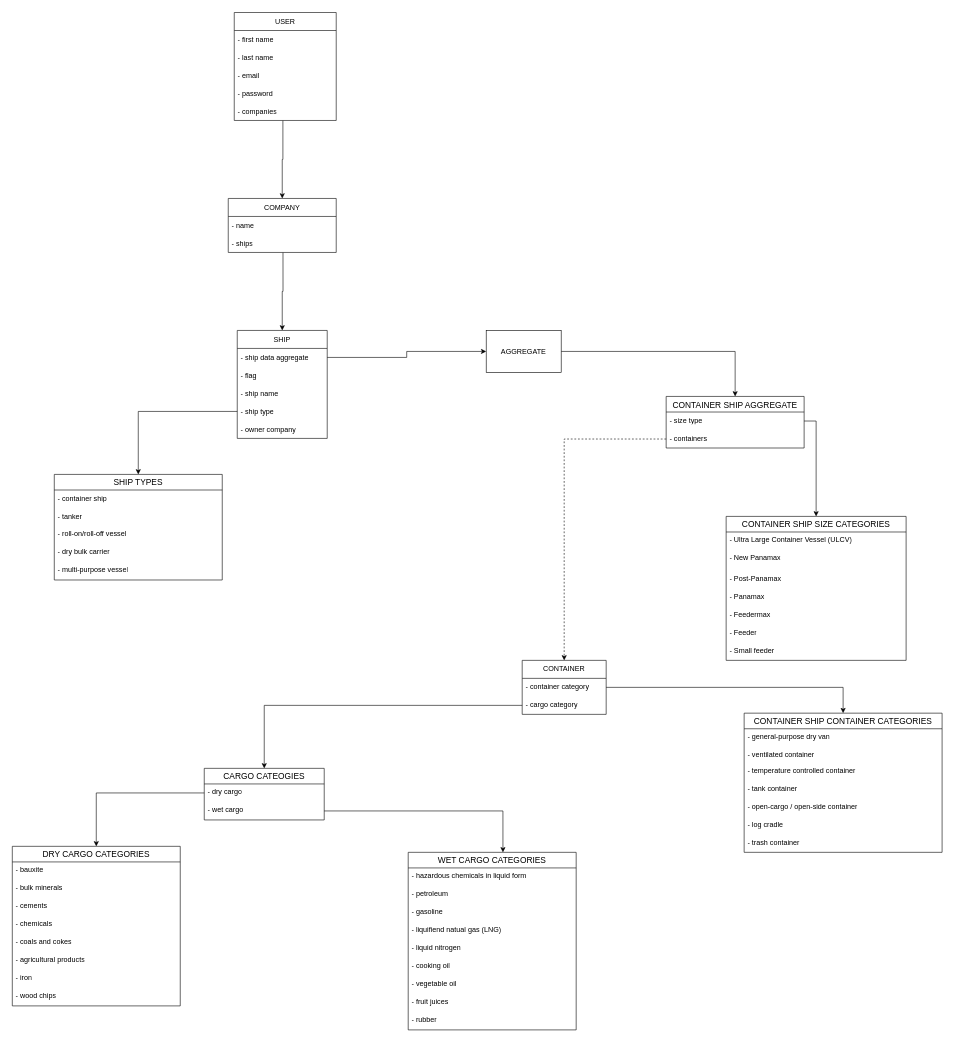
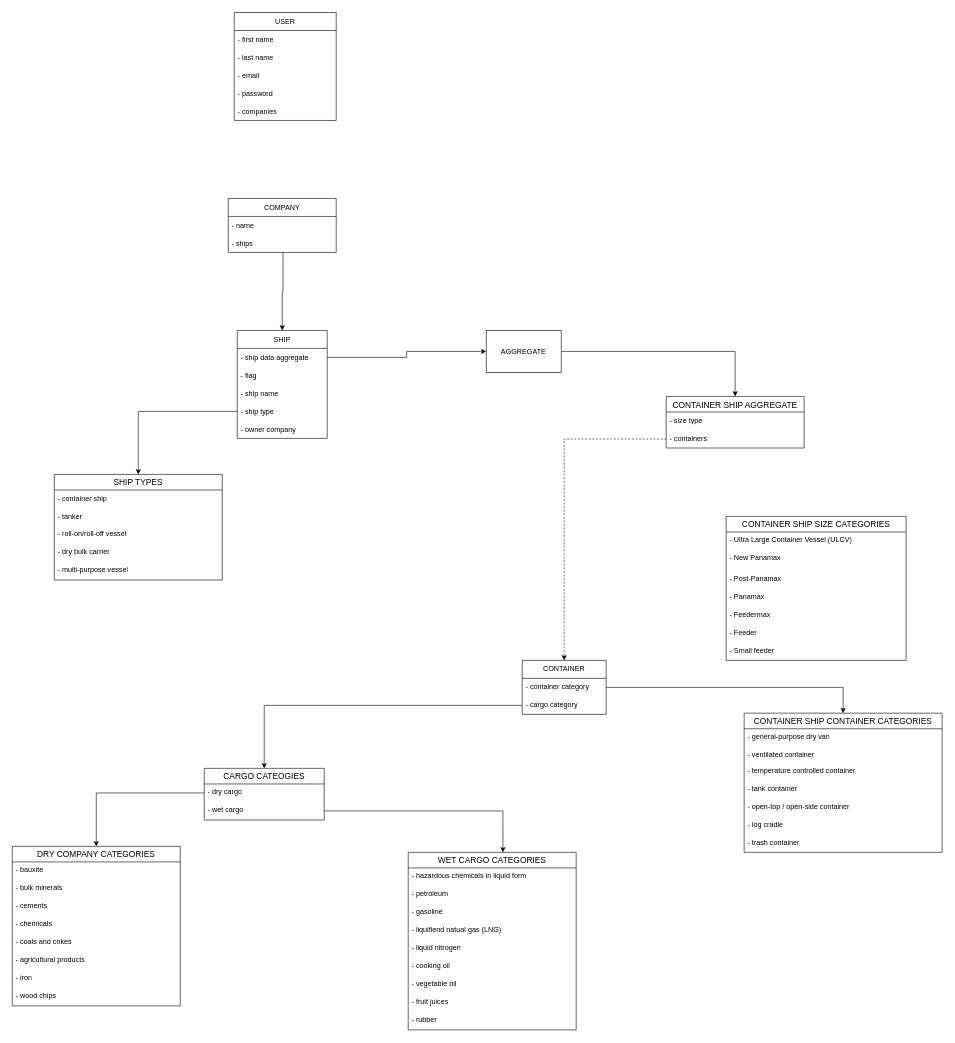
(283, 159) -> none
(816, 510) -> none
(811, 807) -> (807, 807)
(96, 855) -> (96, 855)
